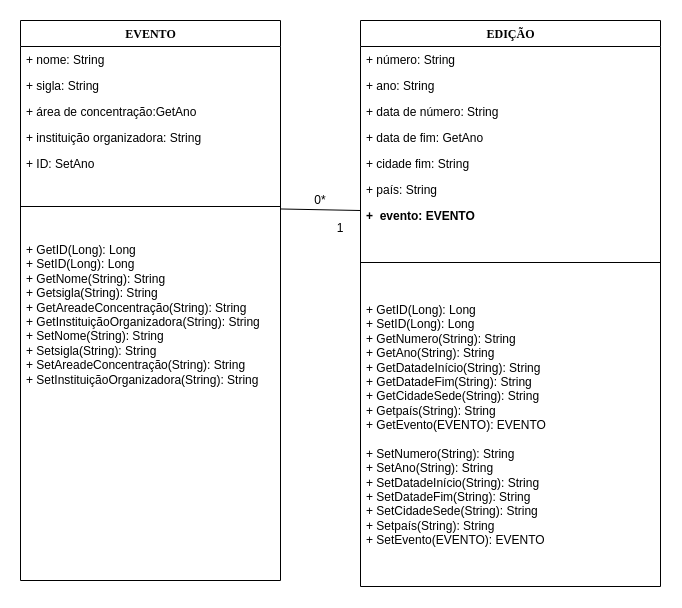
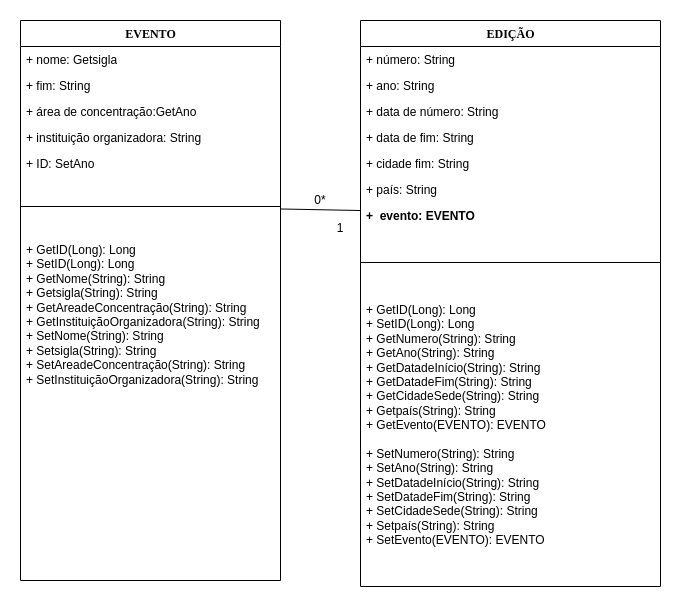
(67, 61) -> (72, 61)
(68, 87) -> (62, 87)
(429, 139) -> (428, 139)
